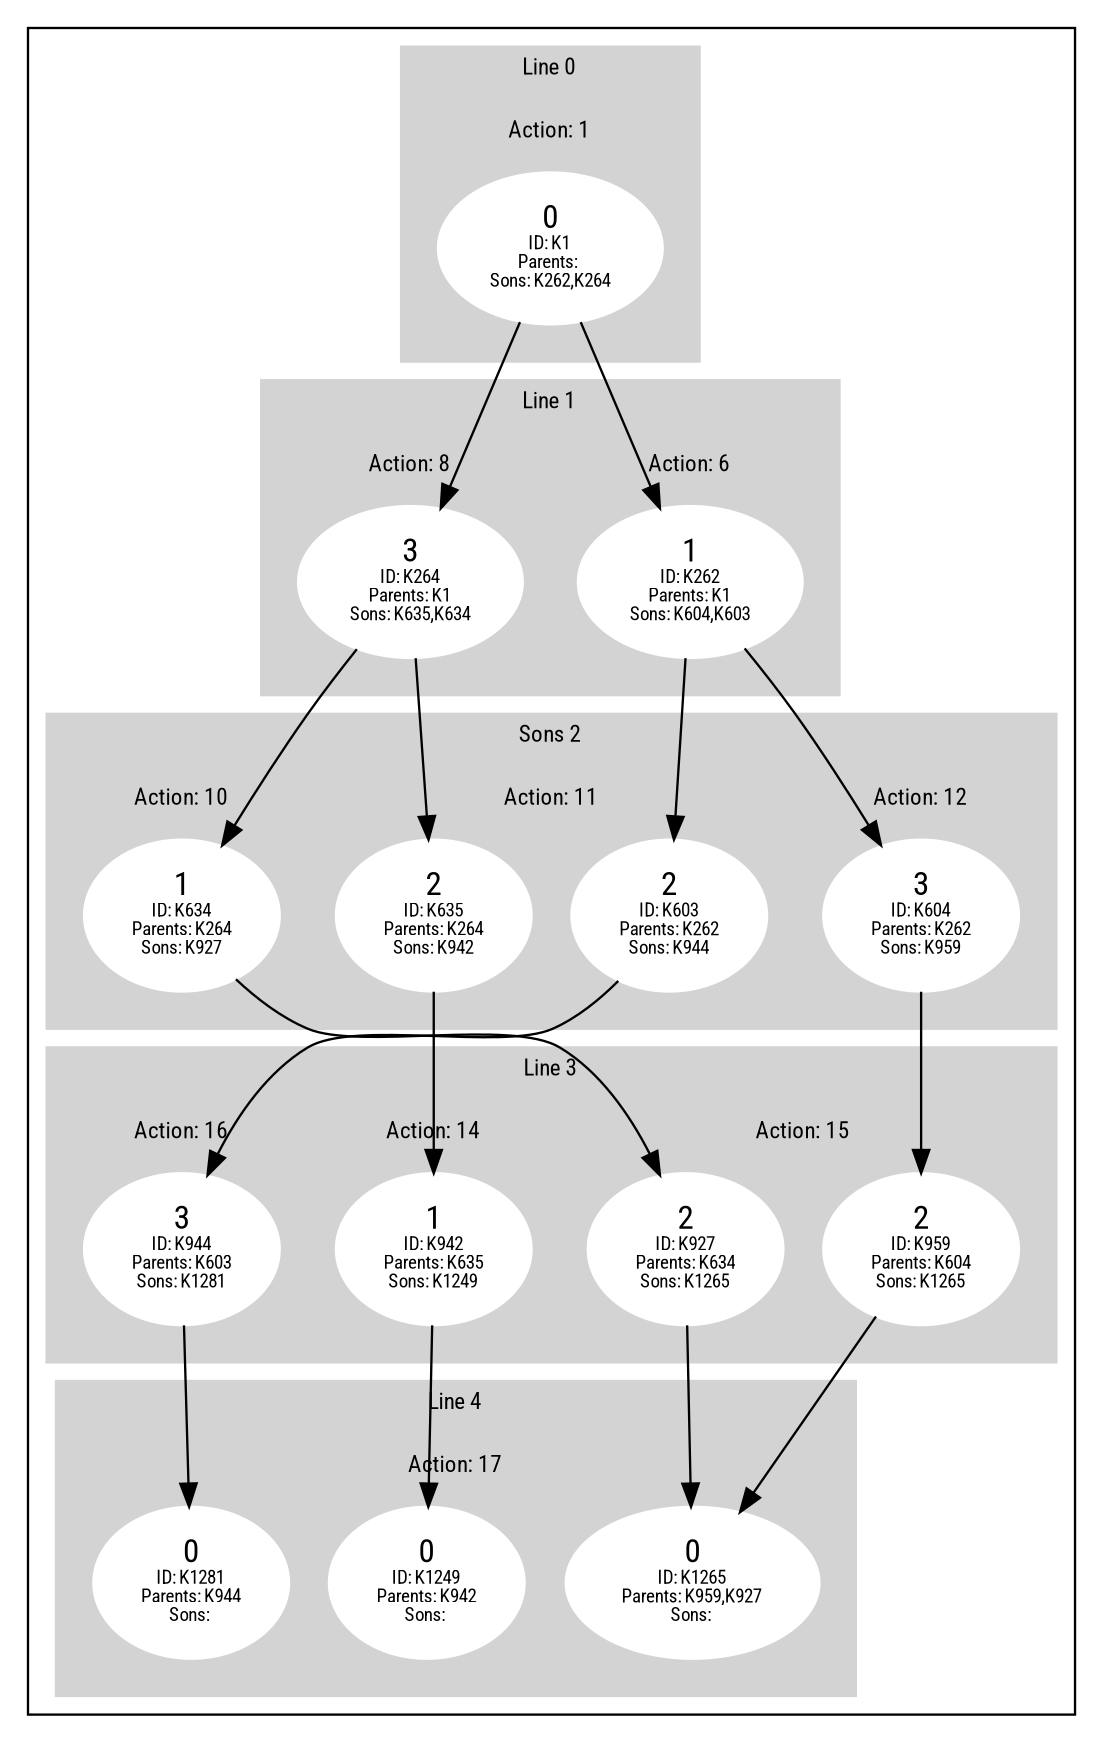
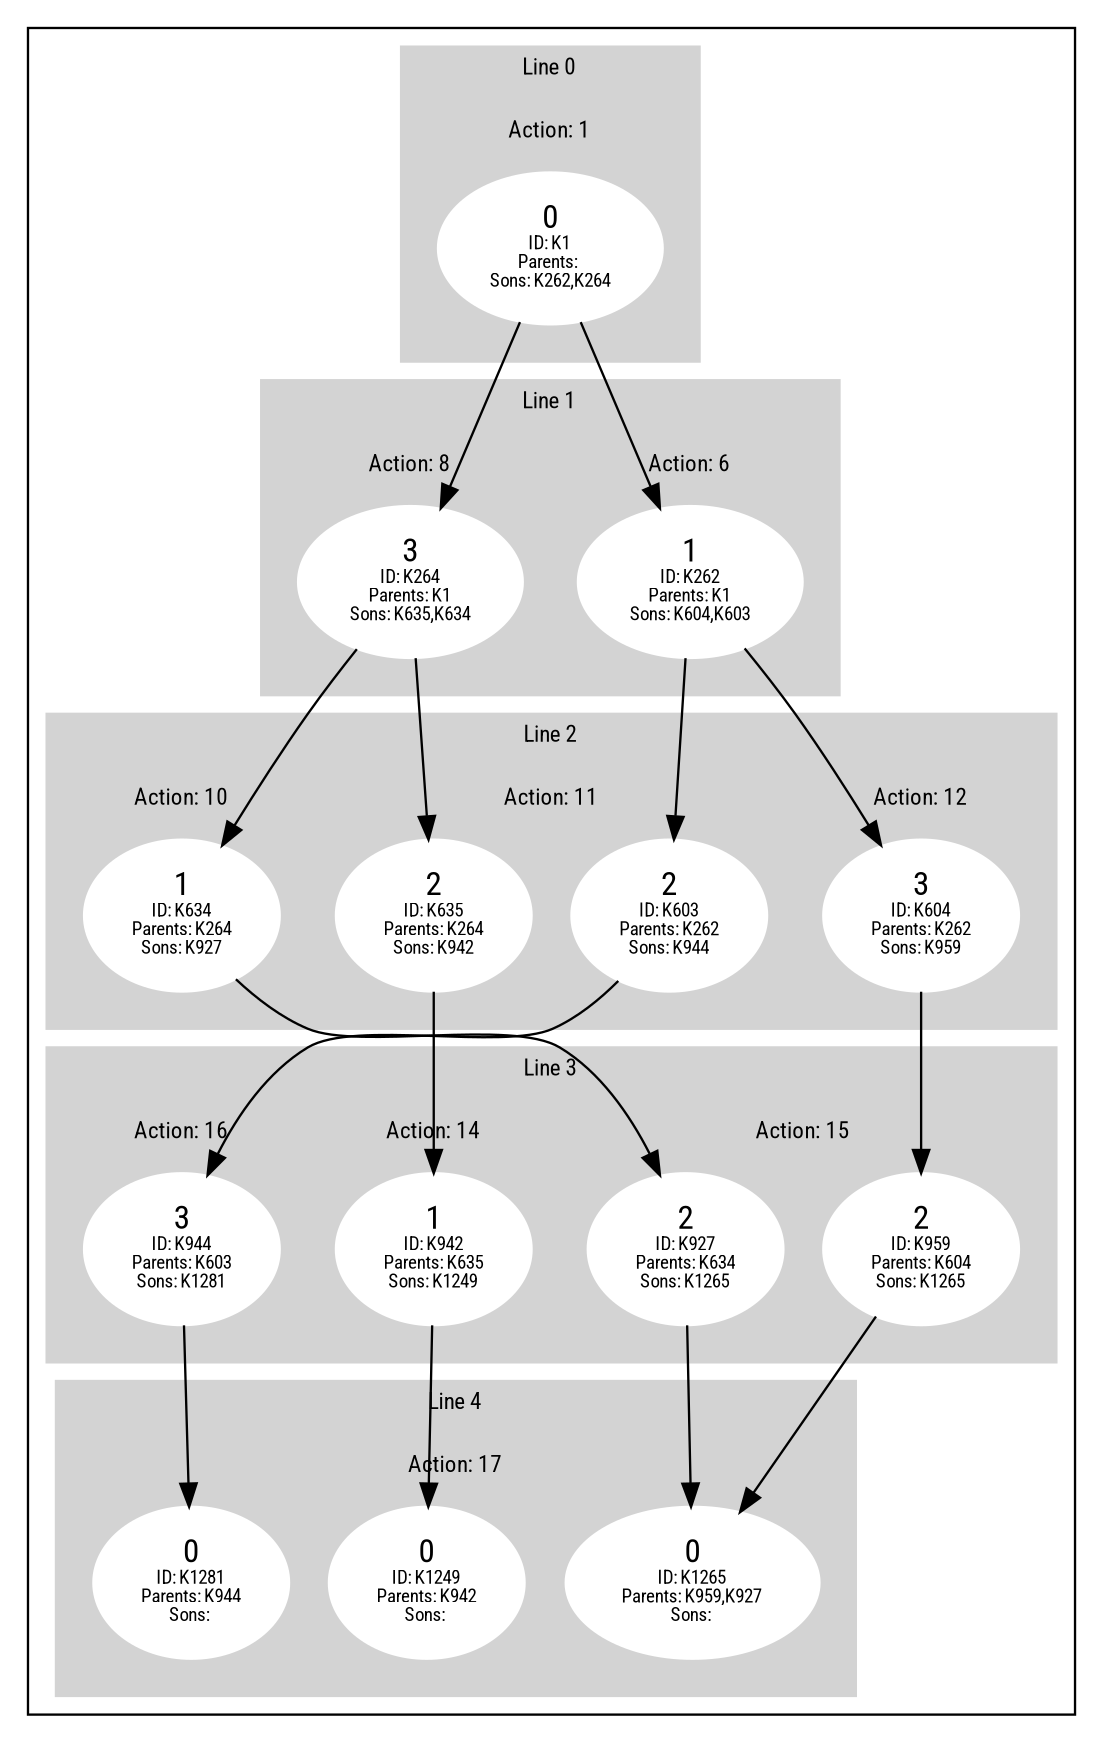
(552, 736) -> (552, 736)
